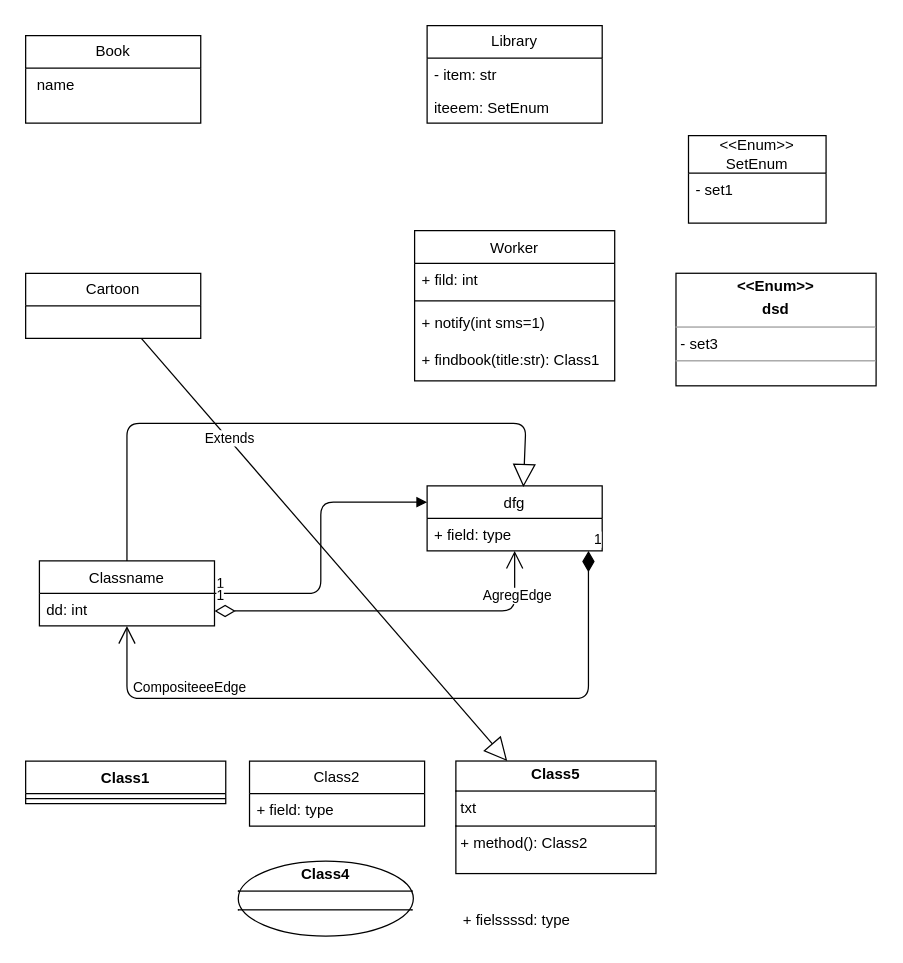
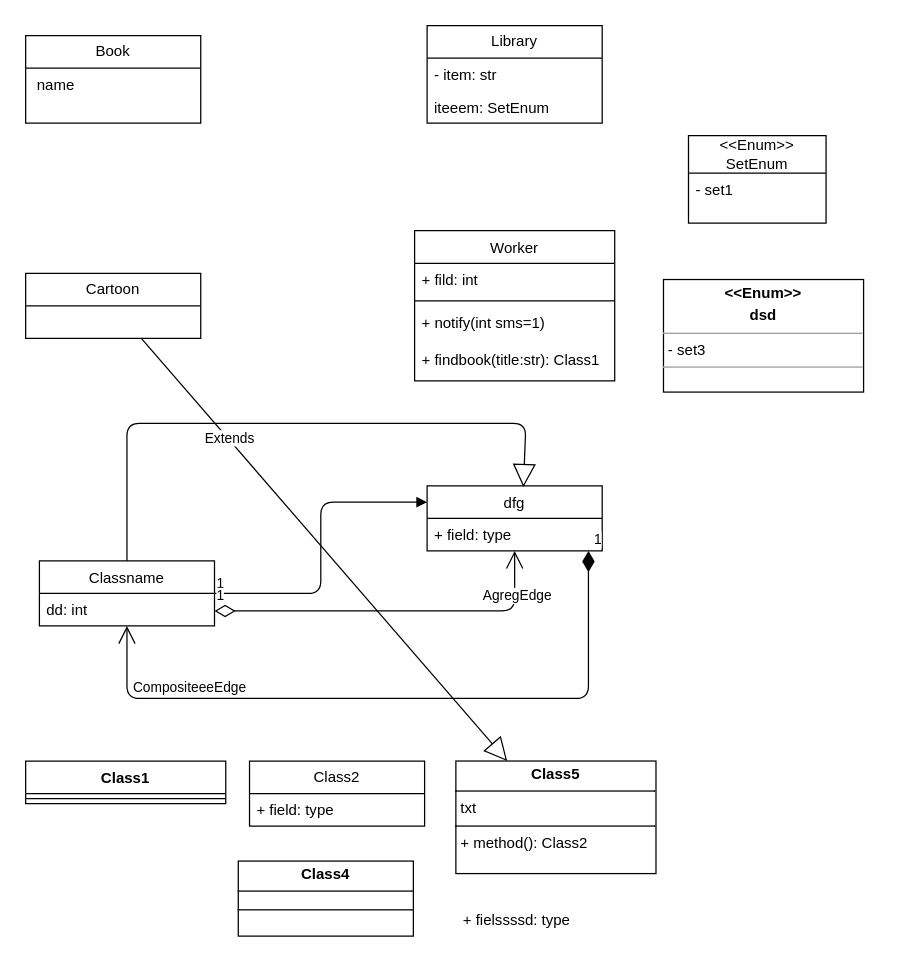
(776, 329) -> (763, 336)
(326, 898) -> (326, 898)
